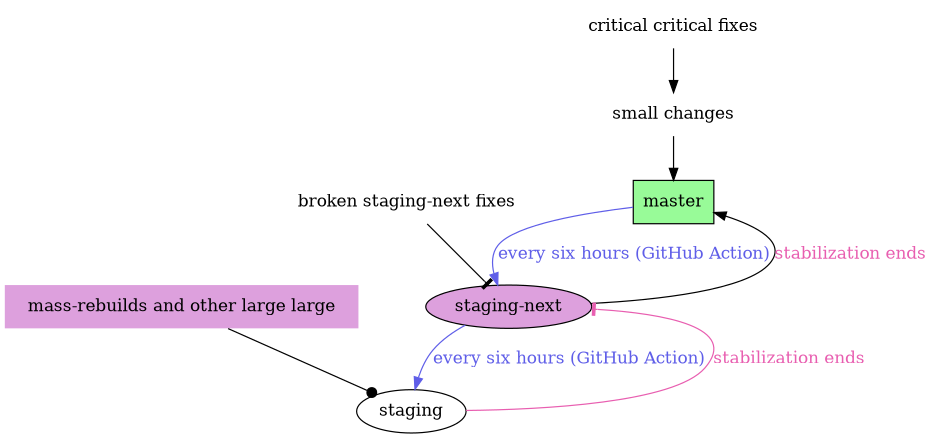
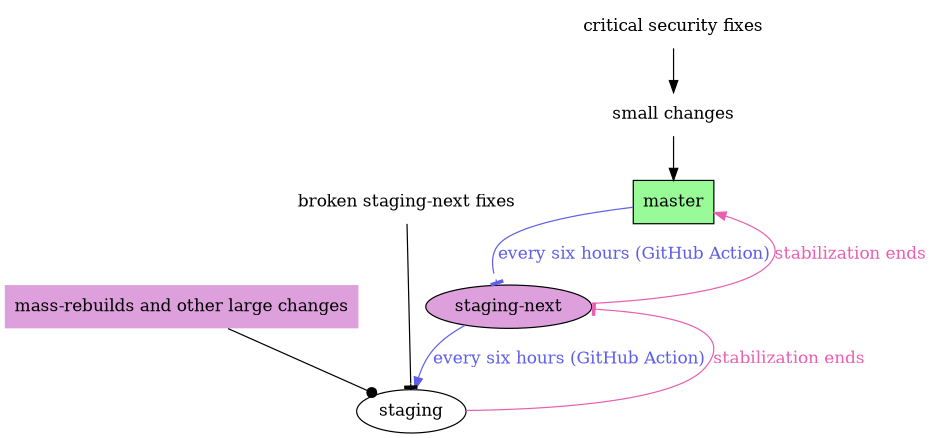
(674, 26) -> (674, 26)
(549, 222) -> (549, 222)
(456, 253) -> (409, 304)
(721, 287) -> (721, 287)
(182, 307) -> (182, 307)
